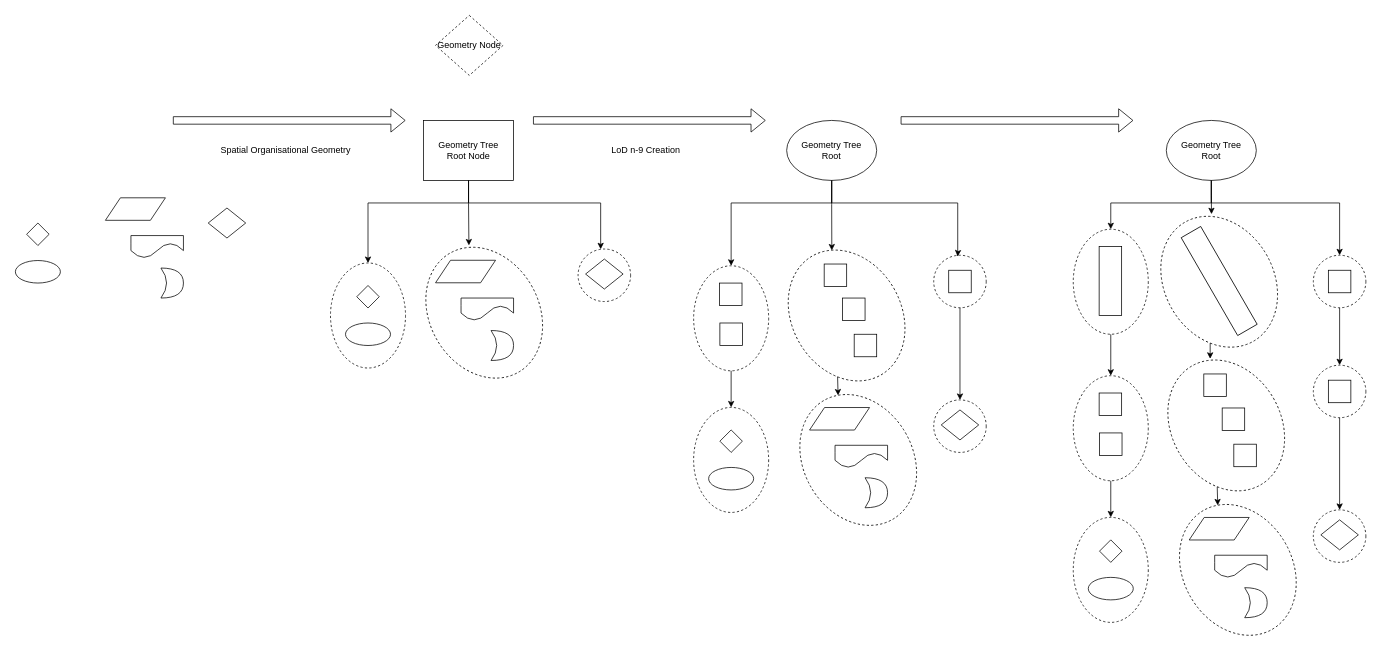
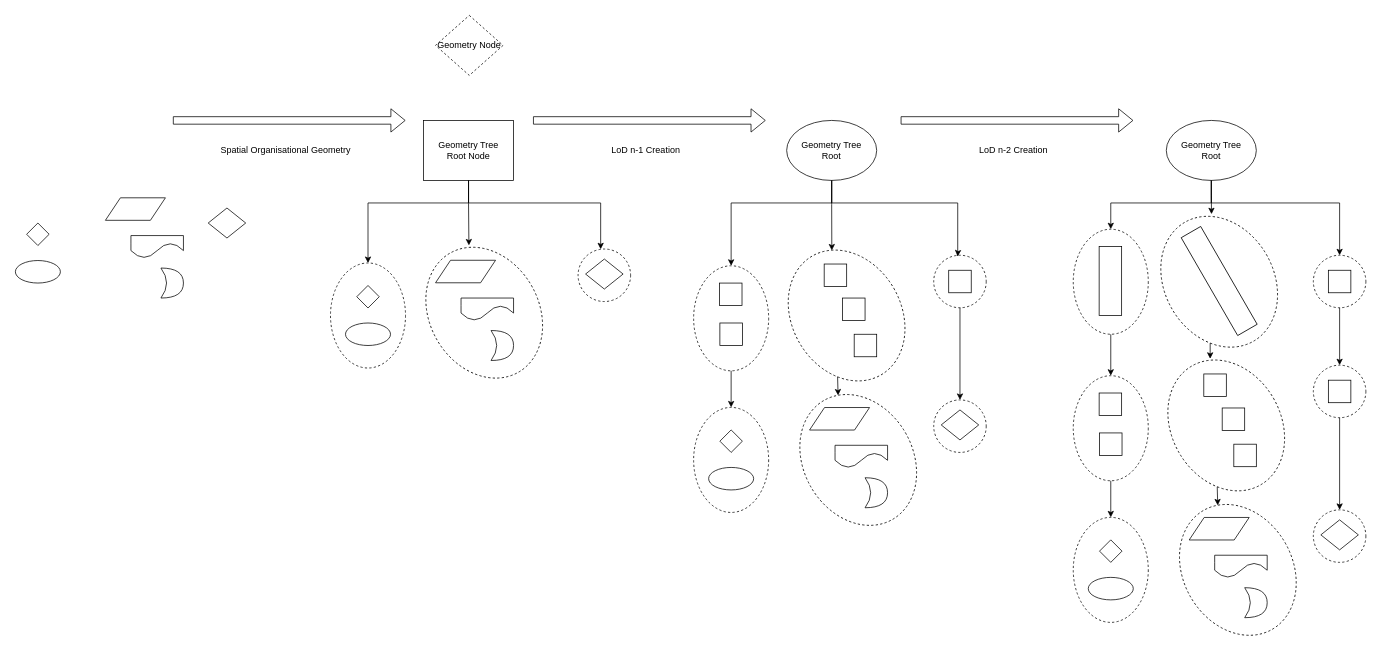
(646, 150) -> (646, 150)
none -> (1013, 150)
